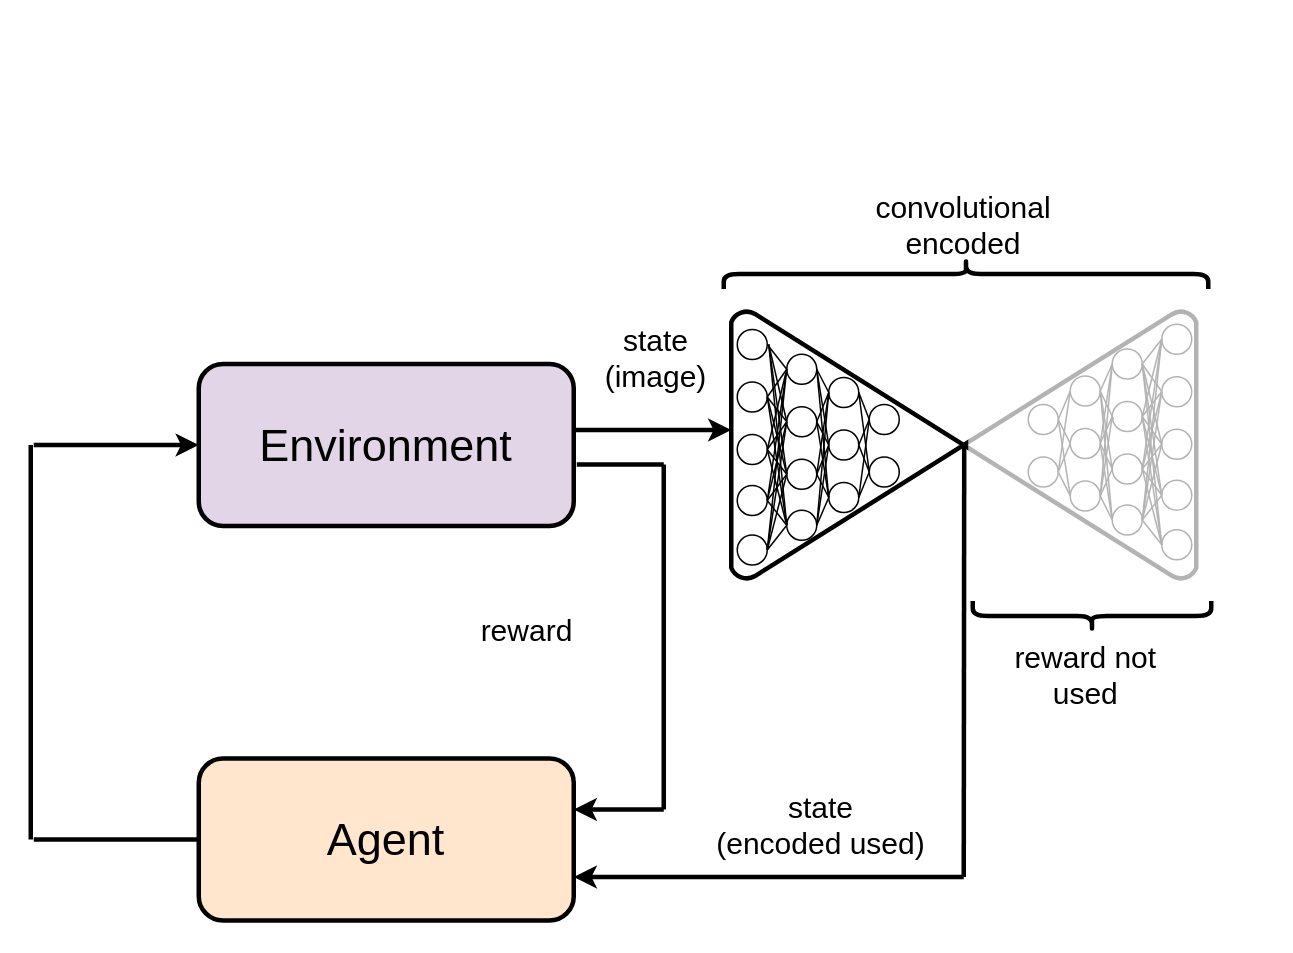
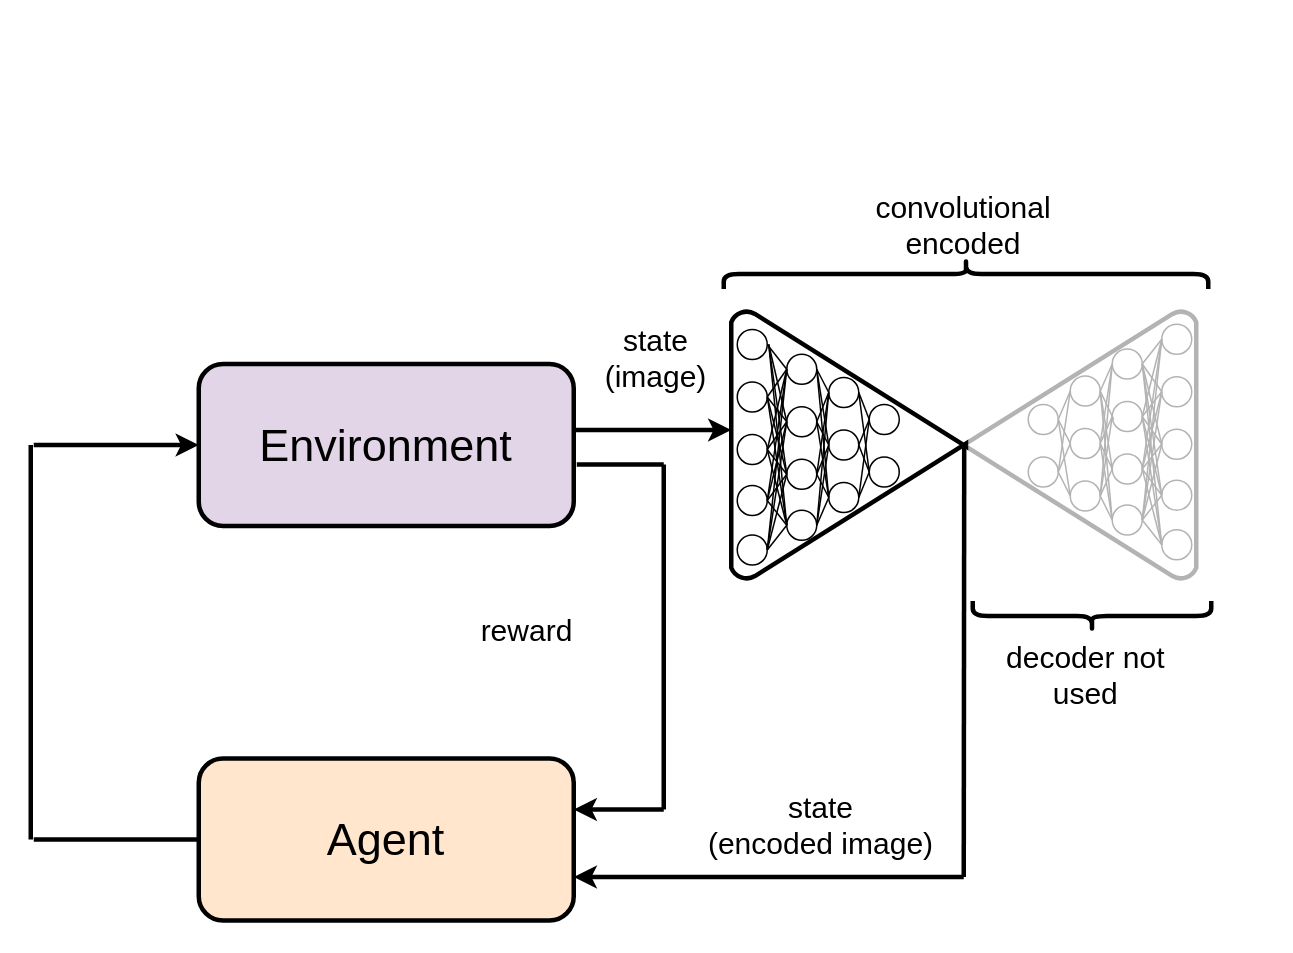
(1086, 674) -> (1086, 674)
(821, 824) -> (821, 824)
